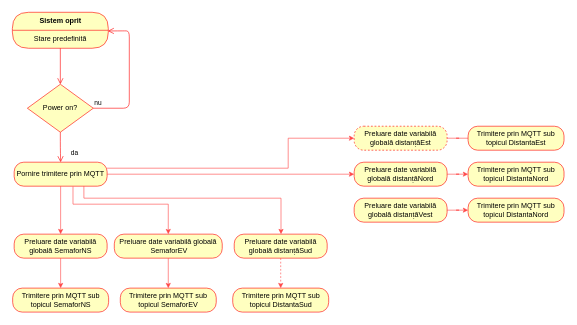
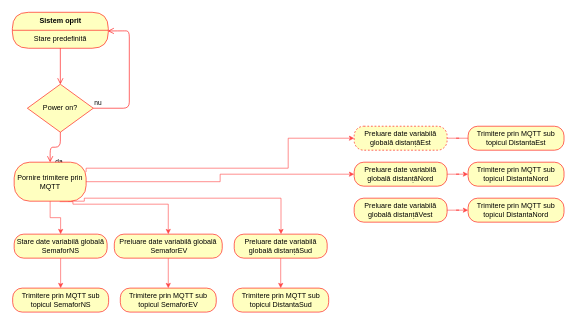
(61, 174) -> (50, 182)
(61, 246) -> (61, 246)
(281, 271) -> (281, 271)
